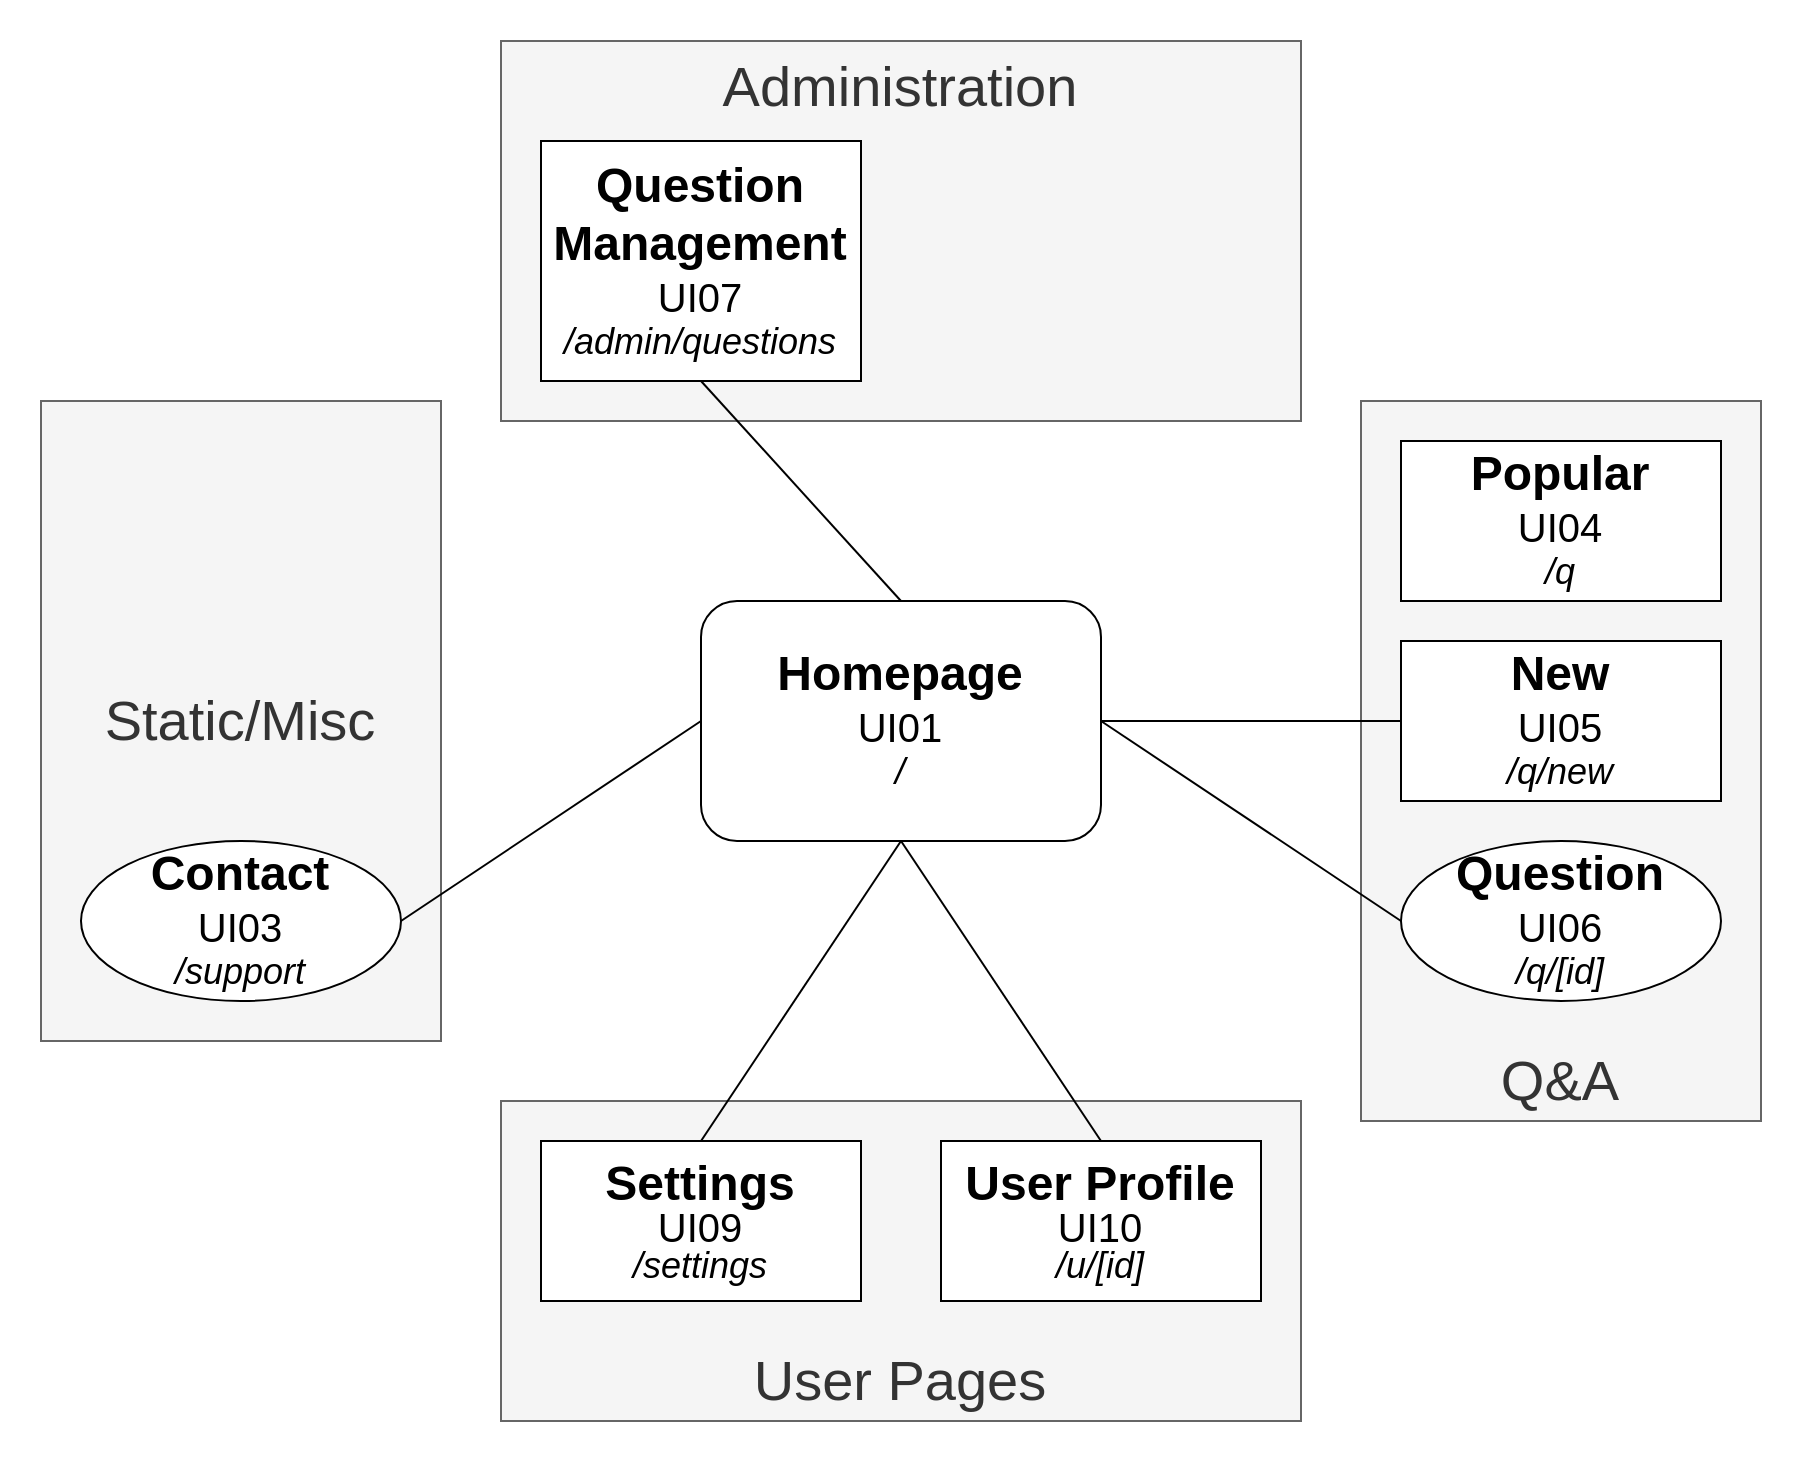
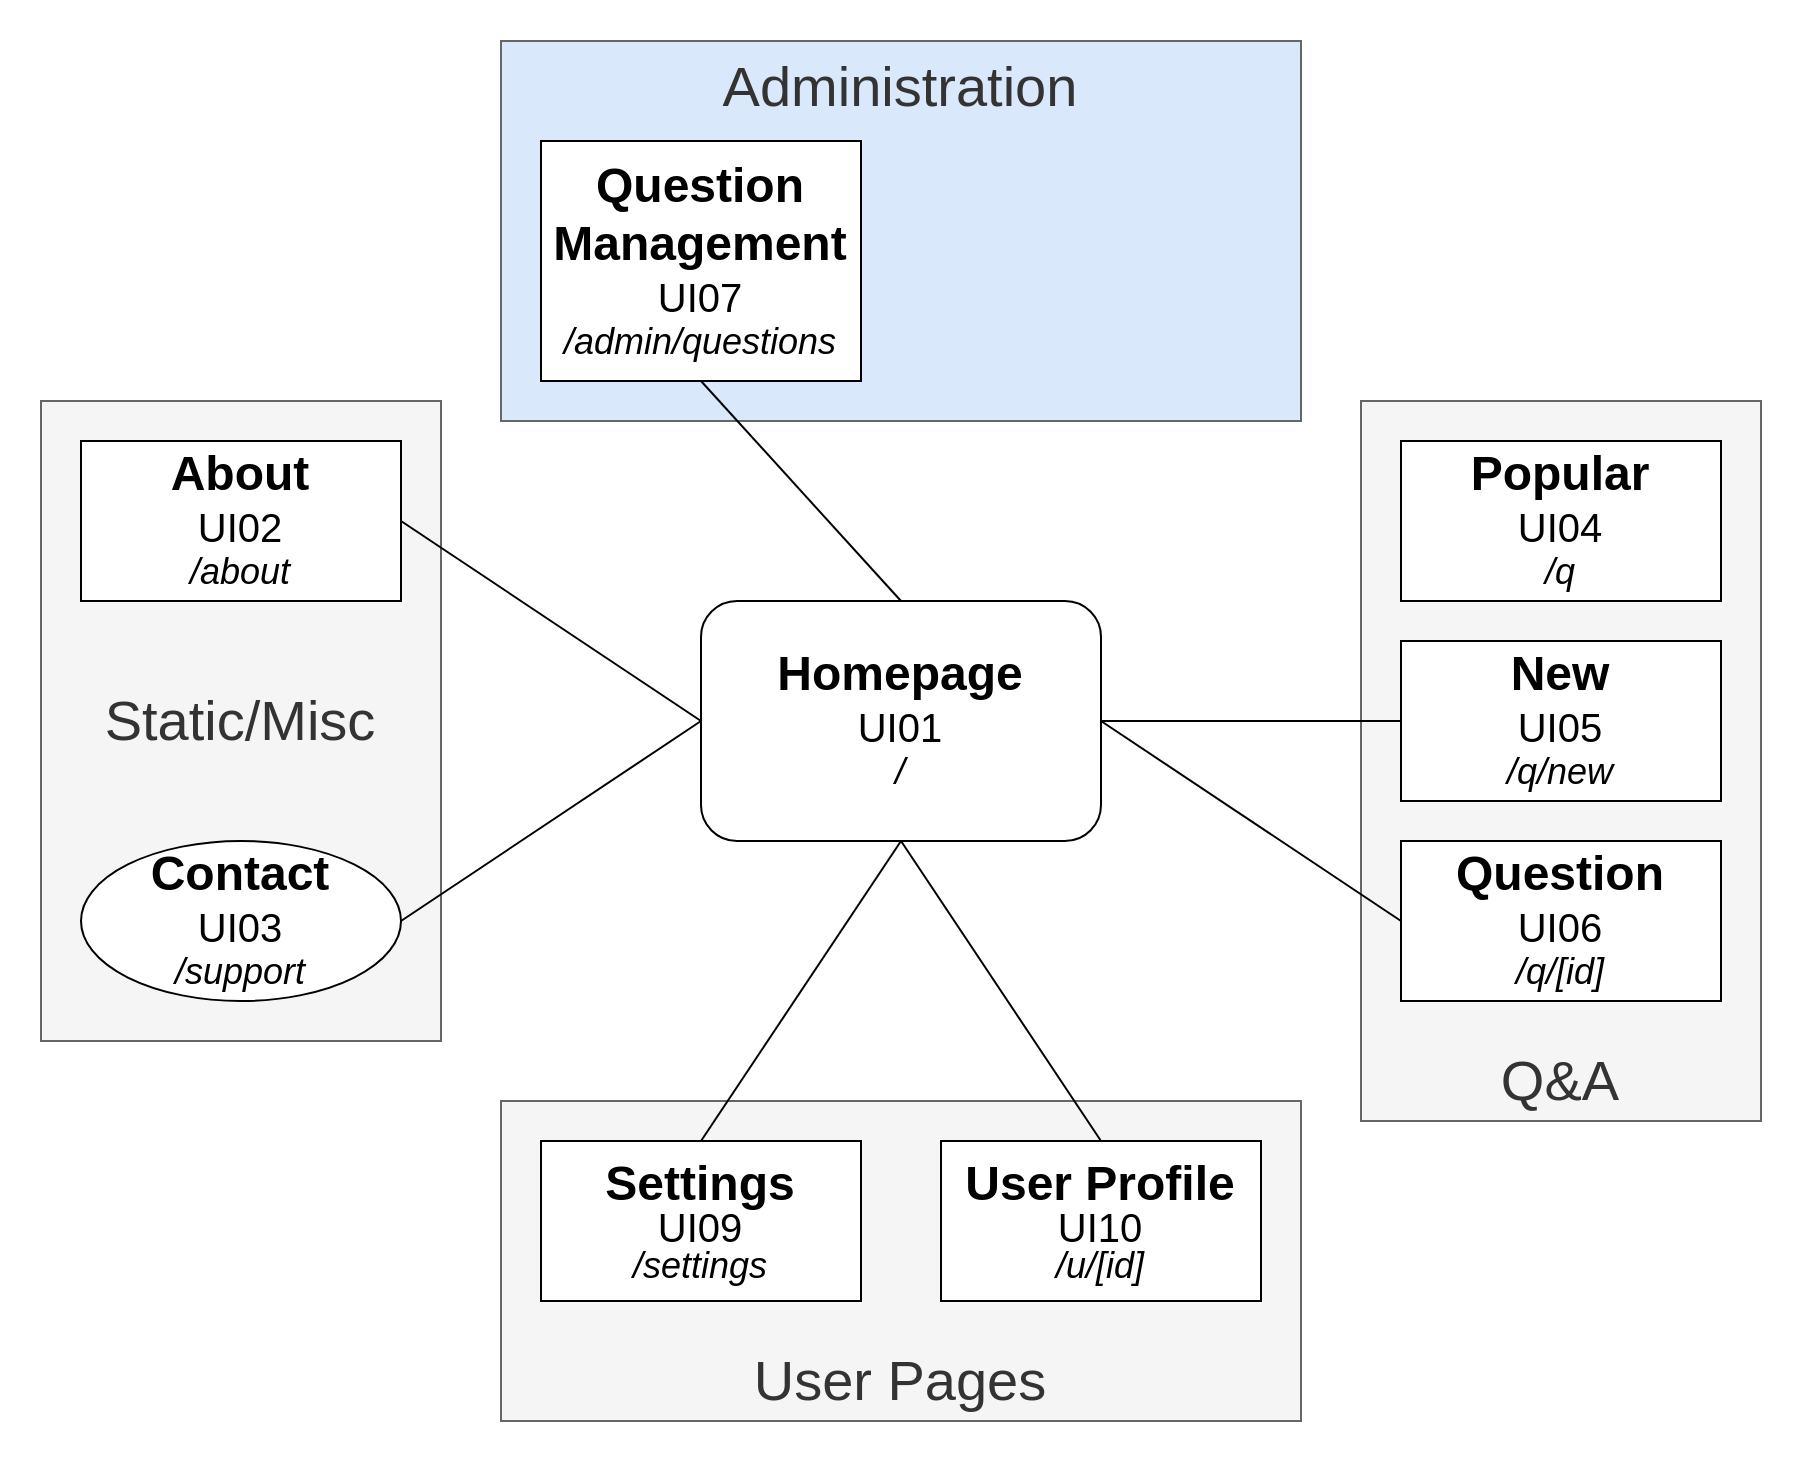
(901, 231) -> (901, 231)
none -> (241, 521)
none -> (551, 621)
(1561, 921) -> (1561, 921)
